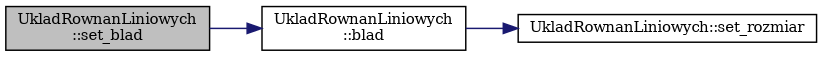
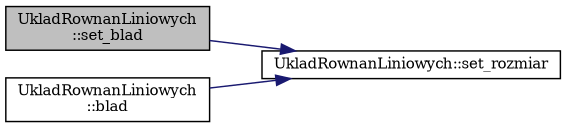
(228, 28) -> (245, 45)
